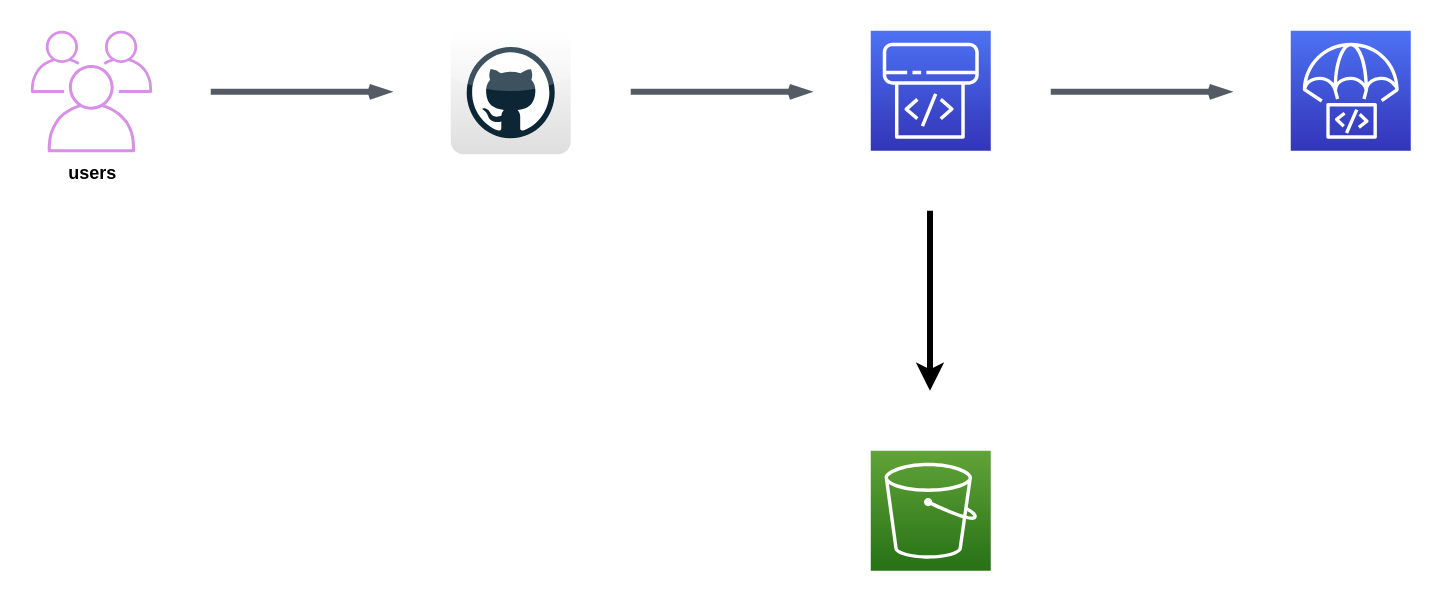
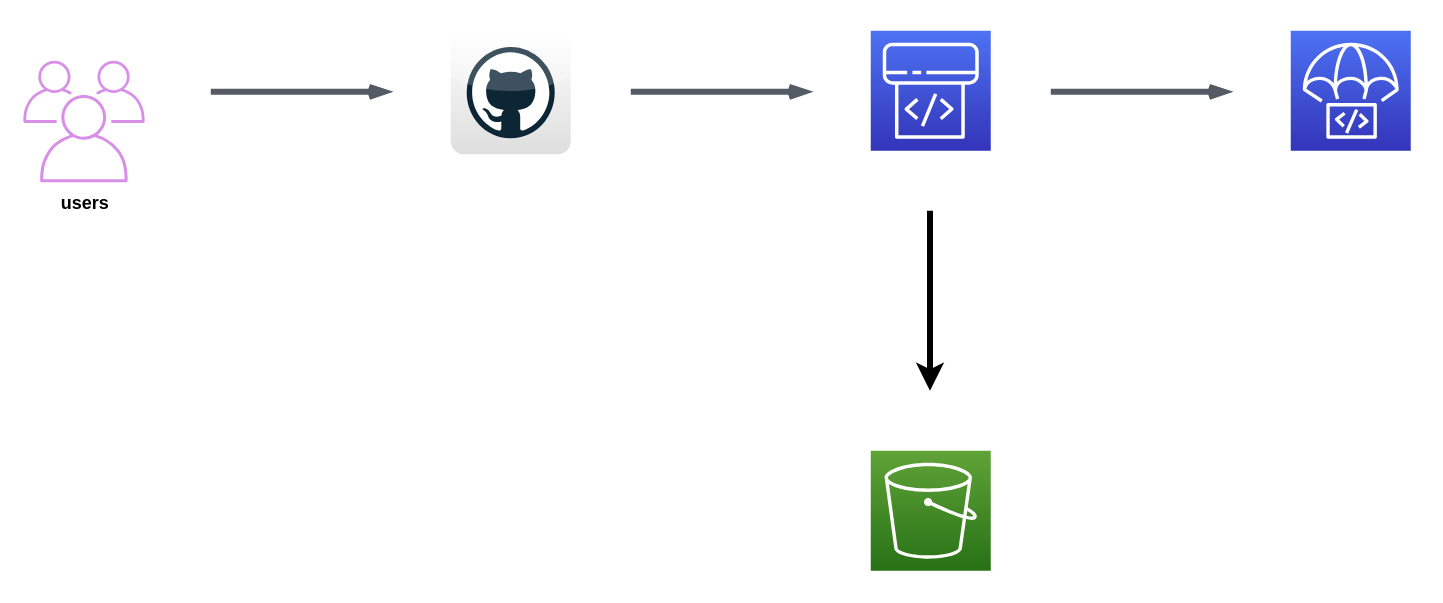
(92, 92) -> (84, 122)
